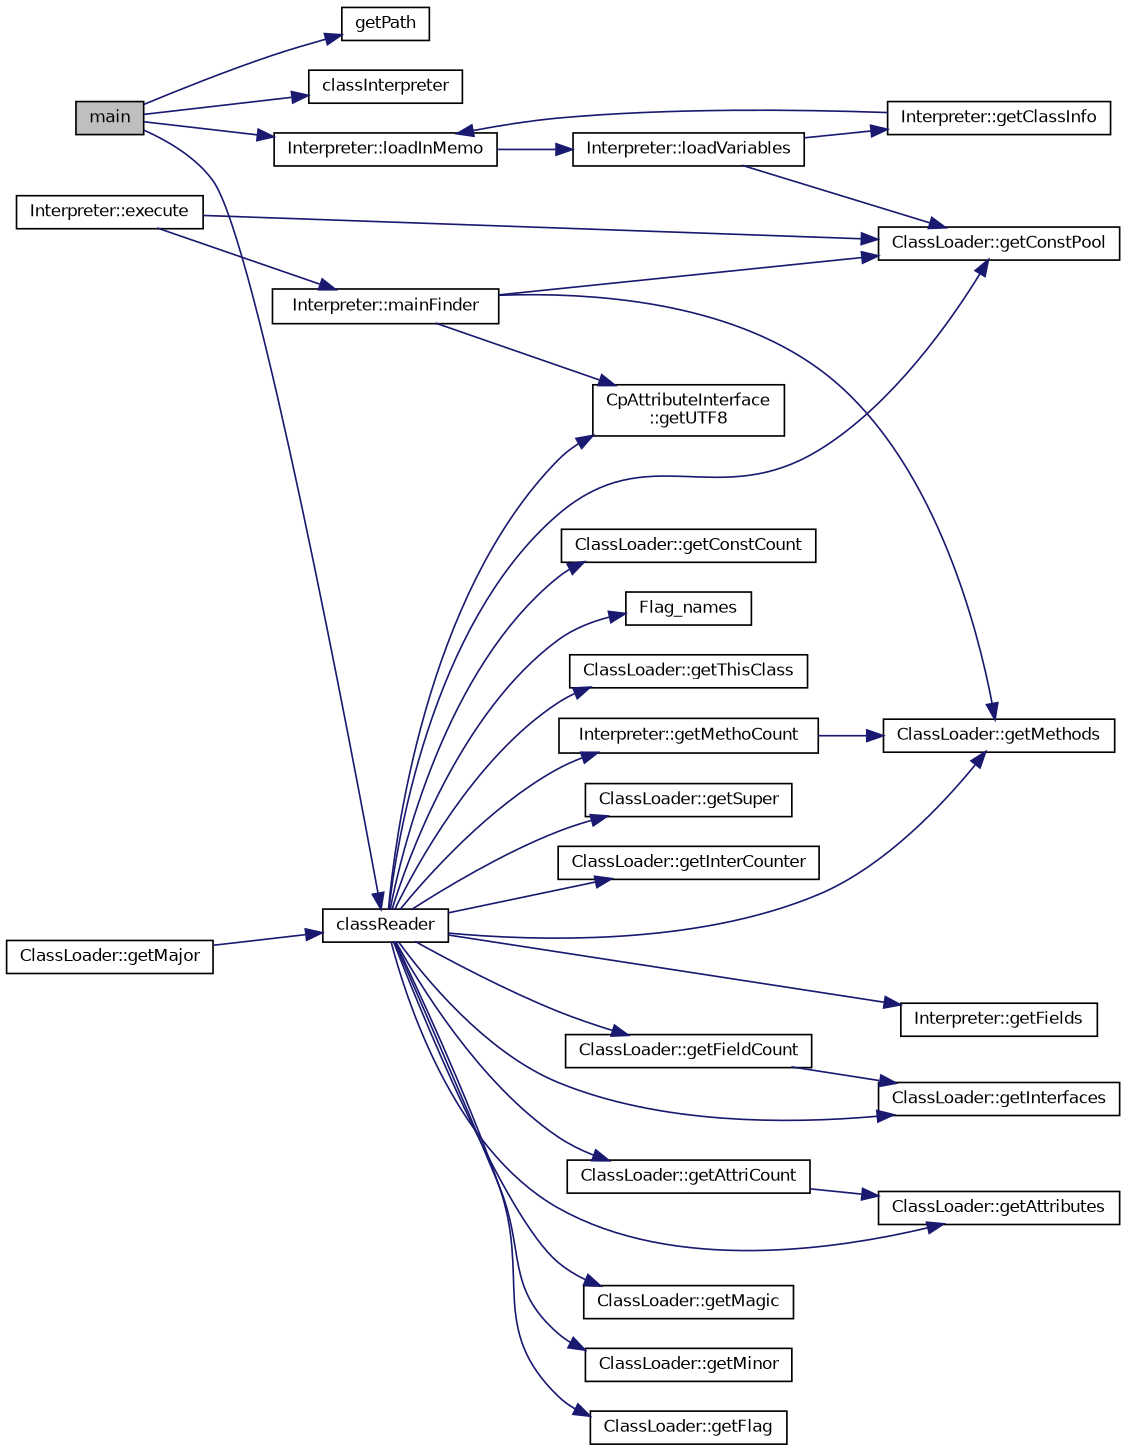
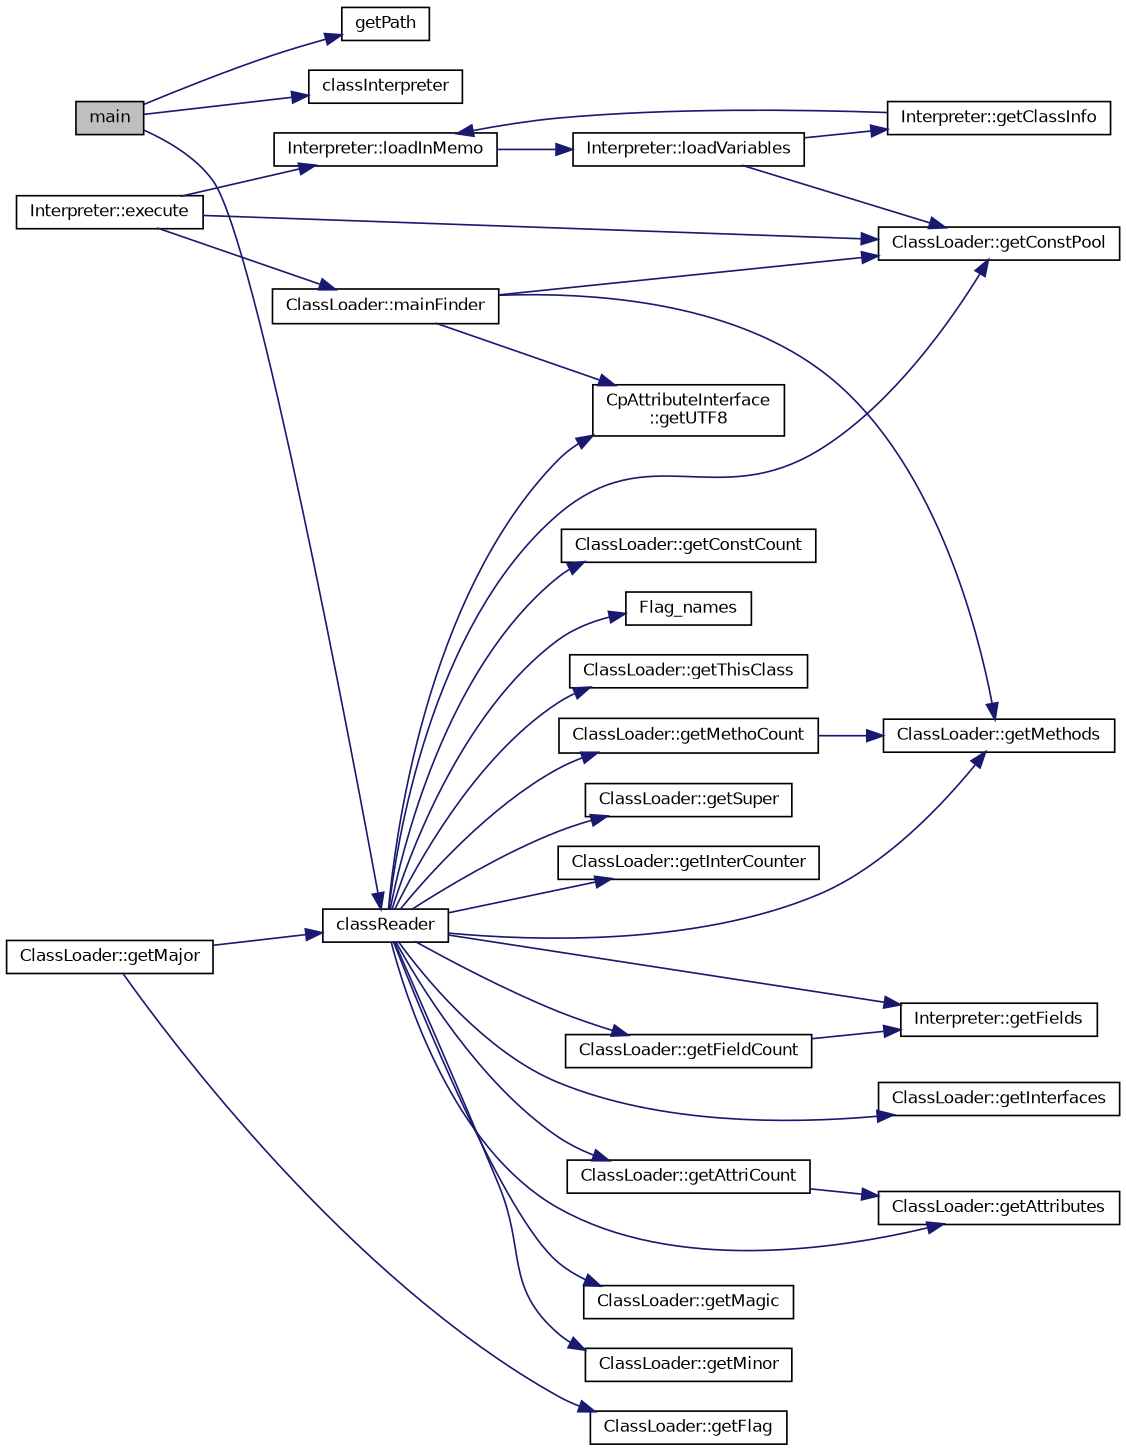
(201, 128) -> (240, 183)
(386, 306) -> (386, 306)
(689, 736) -> (689, 736)
(835, 1074) -> (848, 1035)
(514, 1289) -> (327, 1215)
